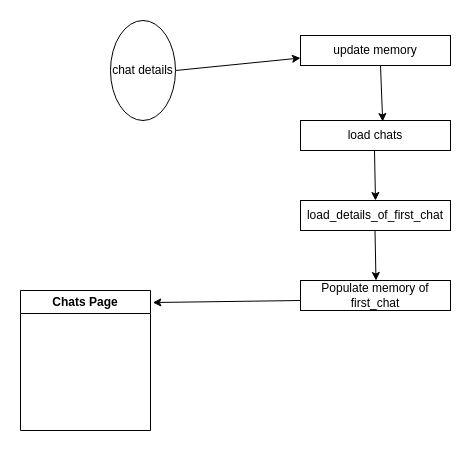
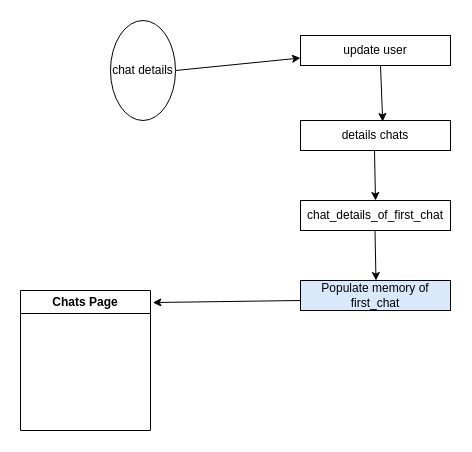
(376, 51) -> (376, 51)
(376, 136) -> (376, 136)
(376, 216) -> (376, 216)
(376, 296) -> (376, 296)
